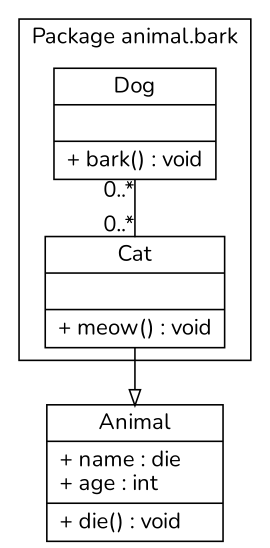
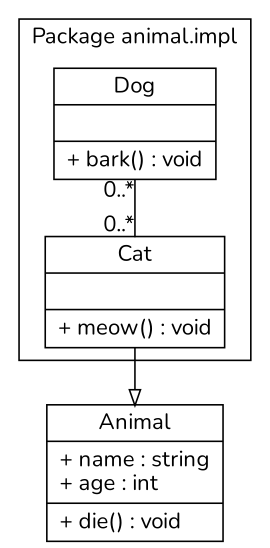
(135, 37) -> (135, 37)
(121, 460) -> (135, 460)
